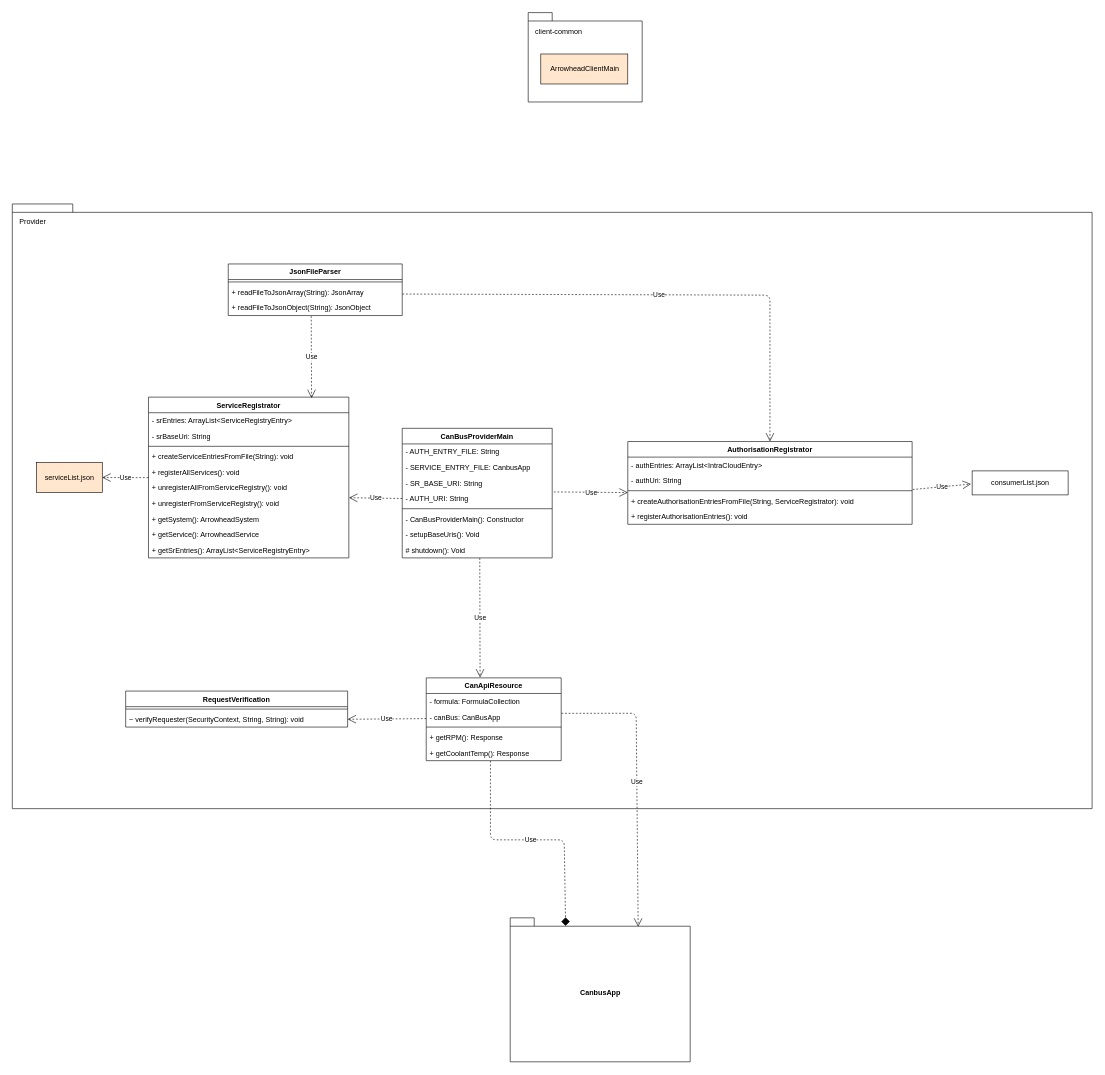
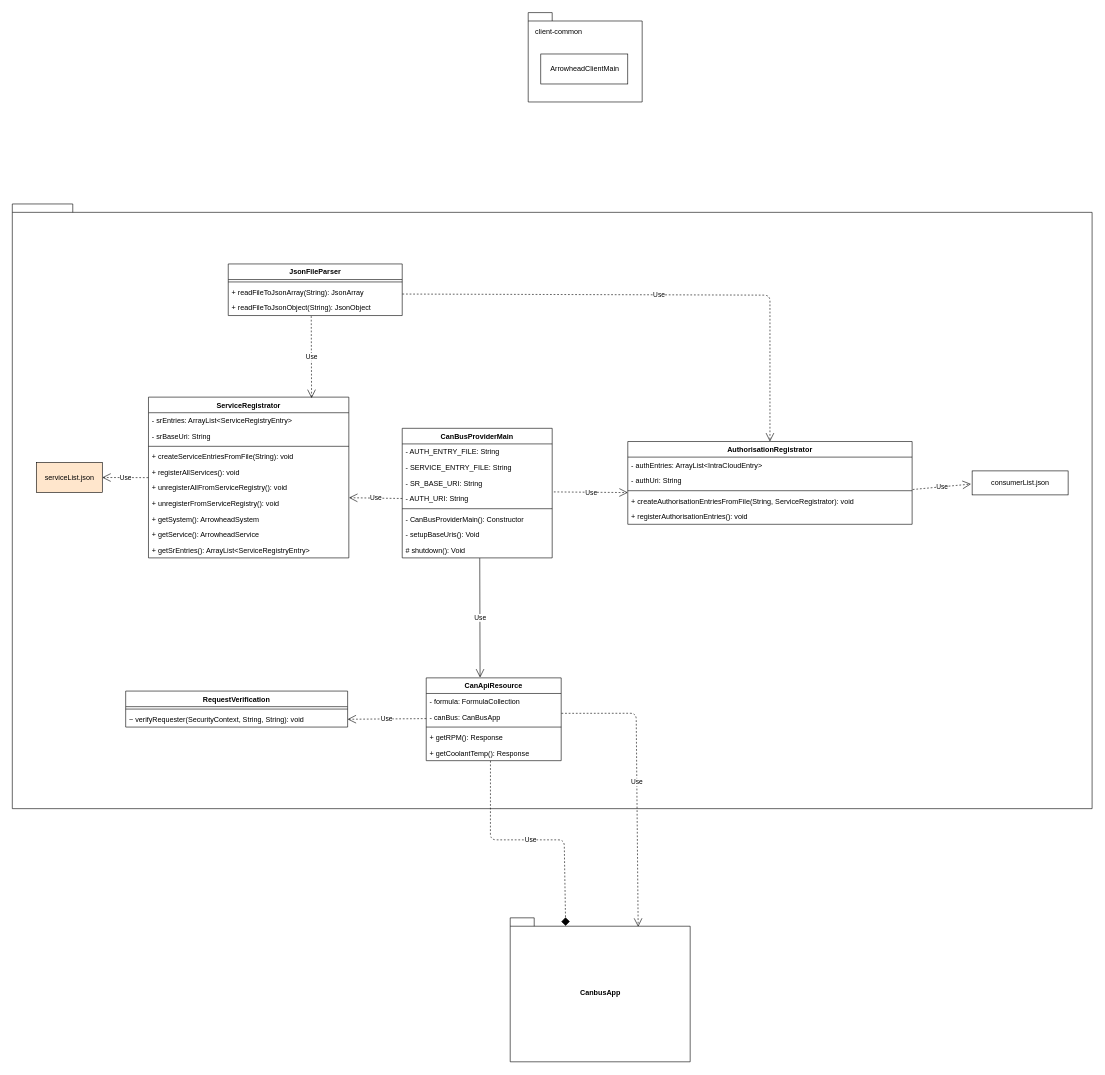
(584, 69) -> (584, 69)
(39, 222) -> none
(465, 467) -> (458, 467)
(480, 613) -> (480, 613)
